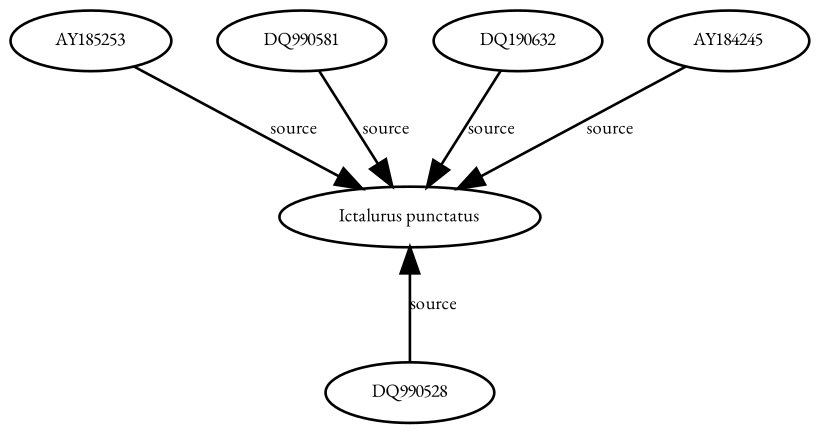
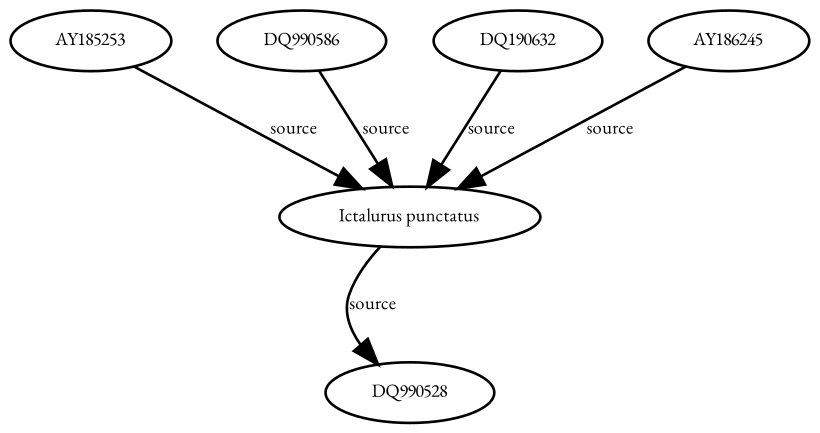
(302, 41) -> (302, 41)
(729, 41) -> (729, 41)
(410, 318) -> (350, 292)
